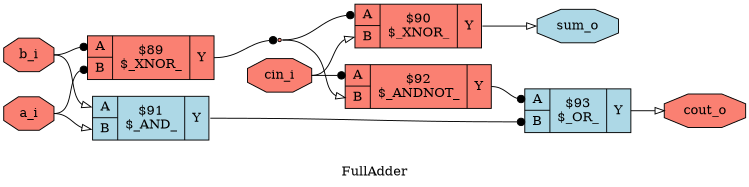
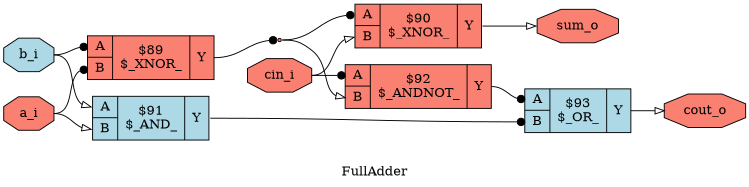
(578, 26) -> (578, 26)
(29, 55) -> (29, 55)
